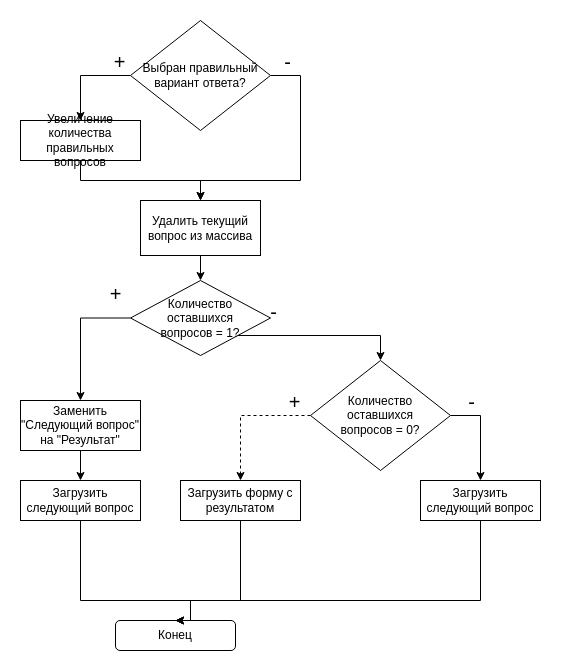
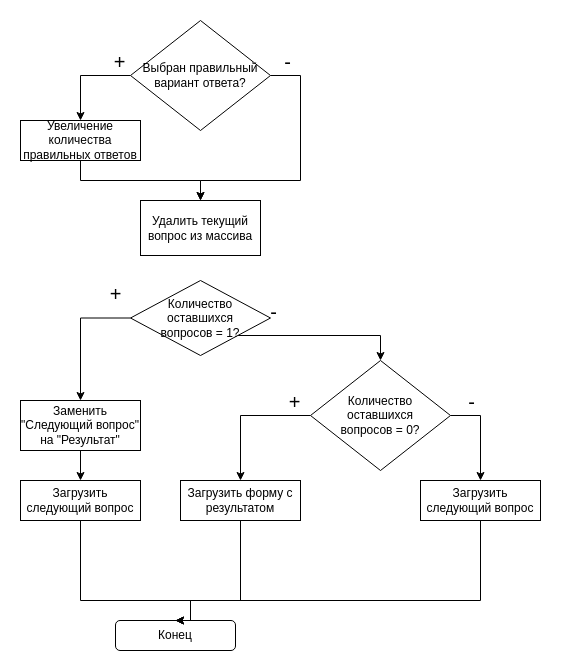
(81, 141) -> (81, 141)
(201, 272) -> none
(247, 416) -> (247, 416)
